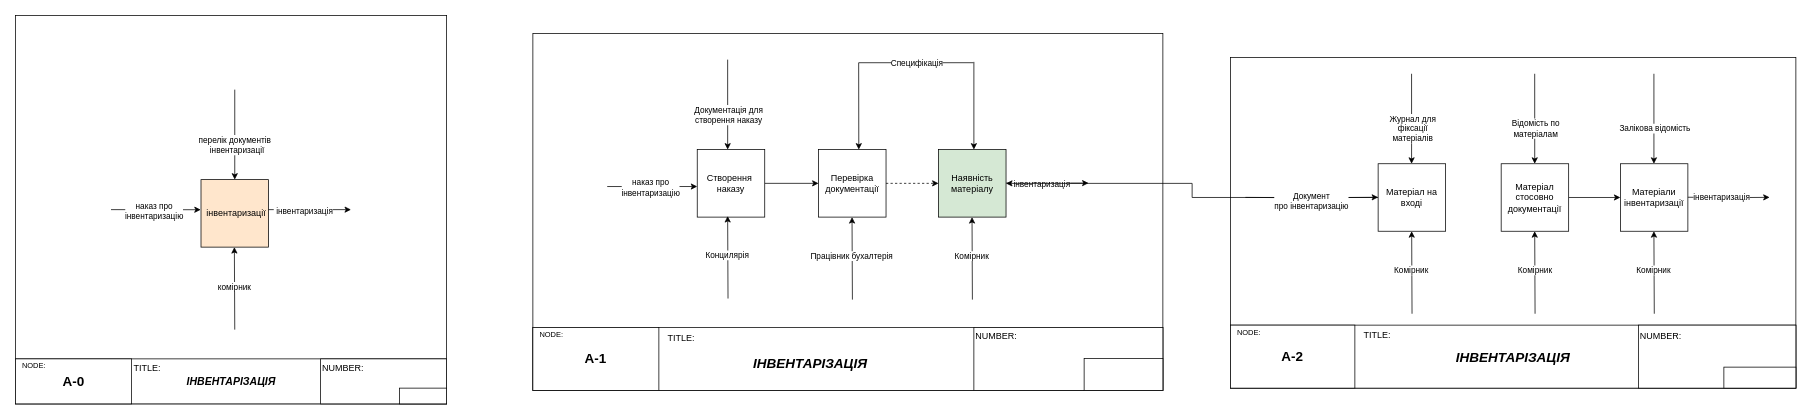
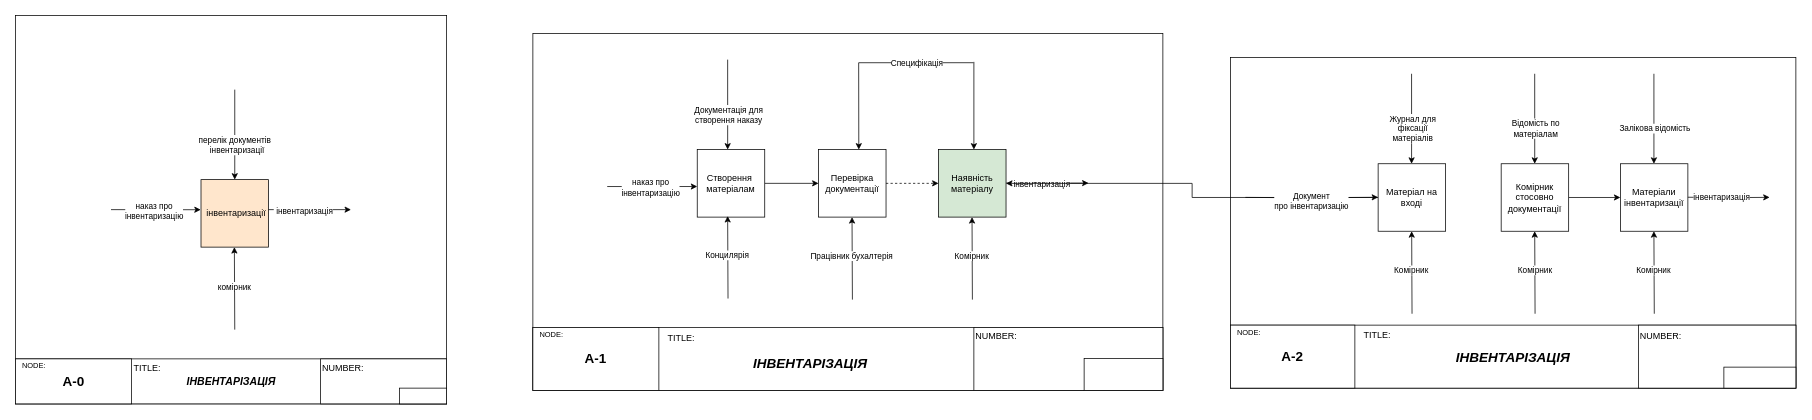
(731, 183) -> (731, 183)
(1535, 198) -> (1535, 198)
